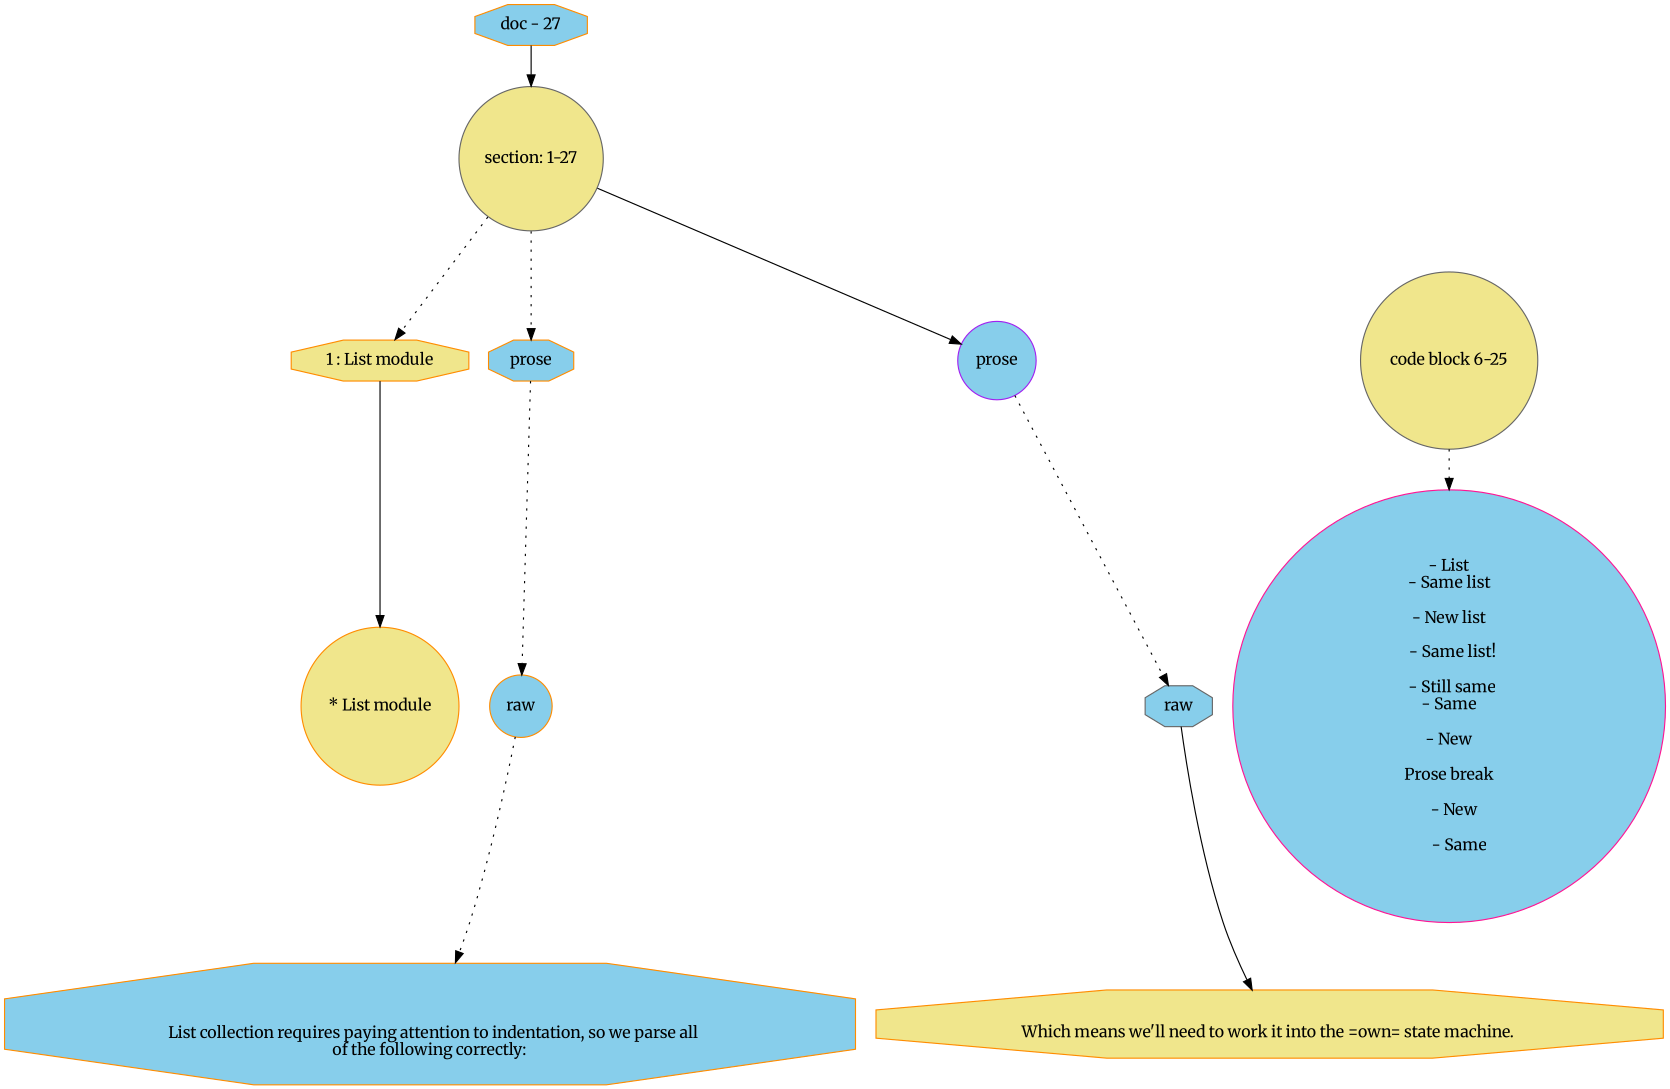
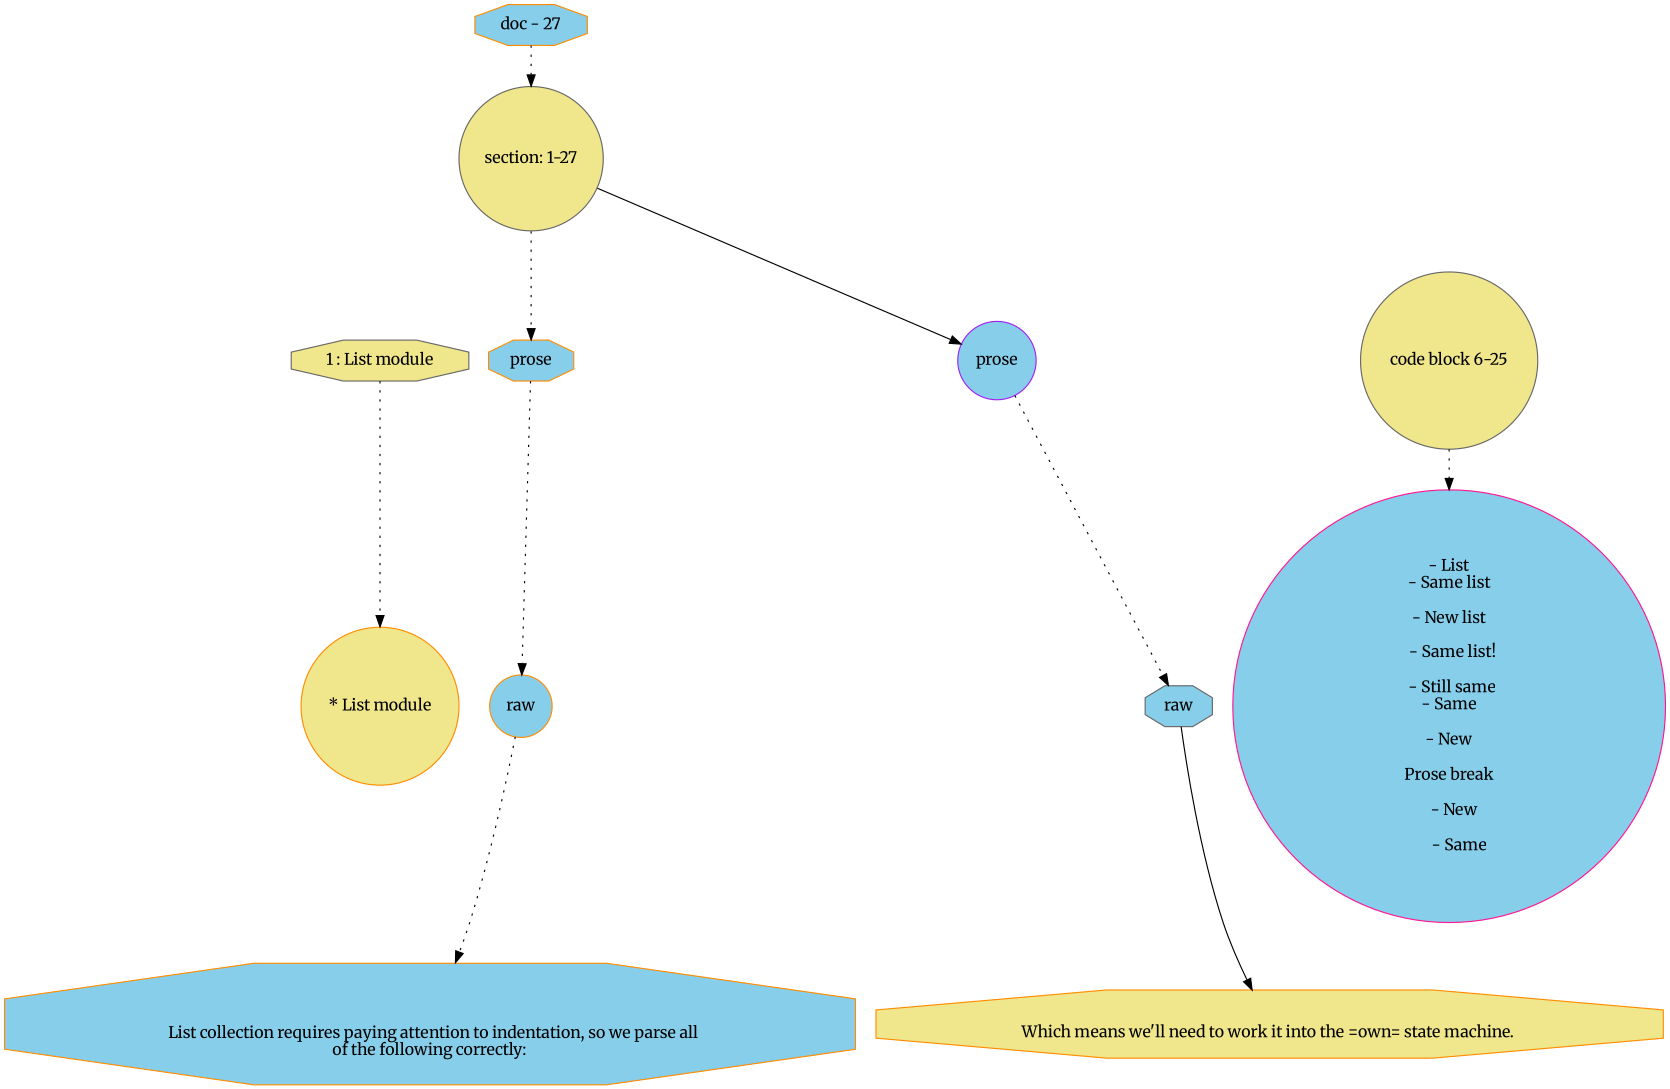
(531, 60) -> (531, 60)
(445, 274) -> none
(380, 361) -> (380, 361)
(380, 498) -> (380, 498)
